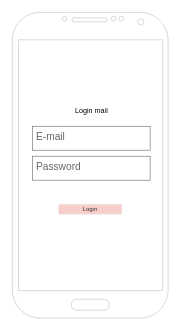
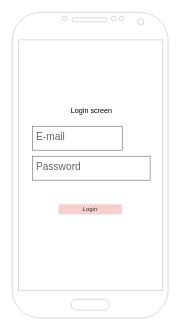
(92, 111) -> (92, 111)
(91, 138) -> (77, 138)
